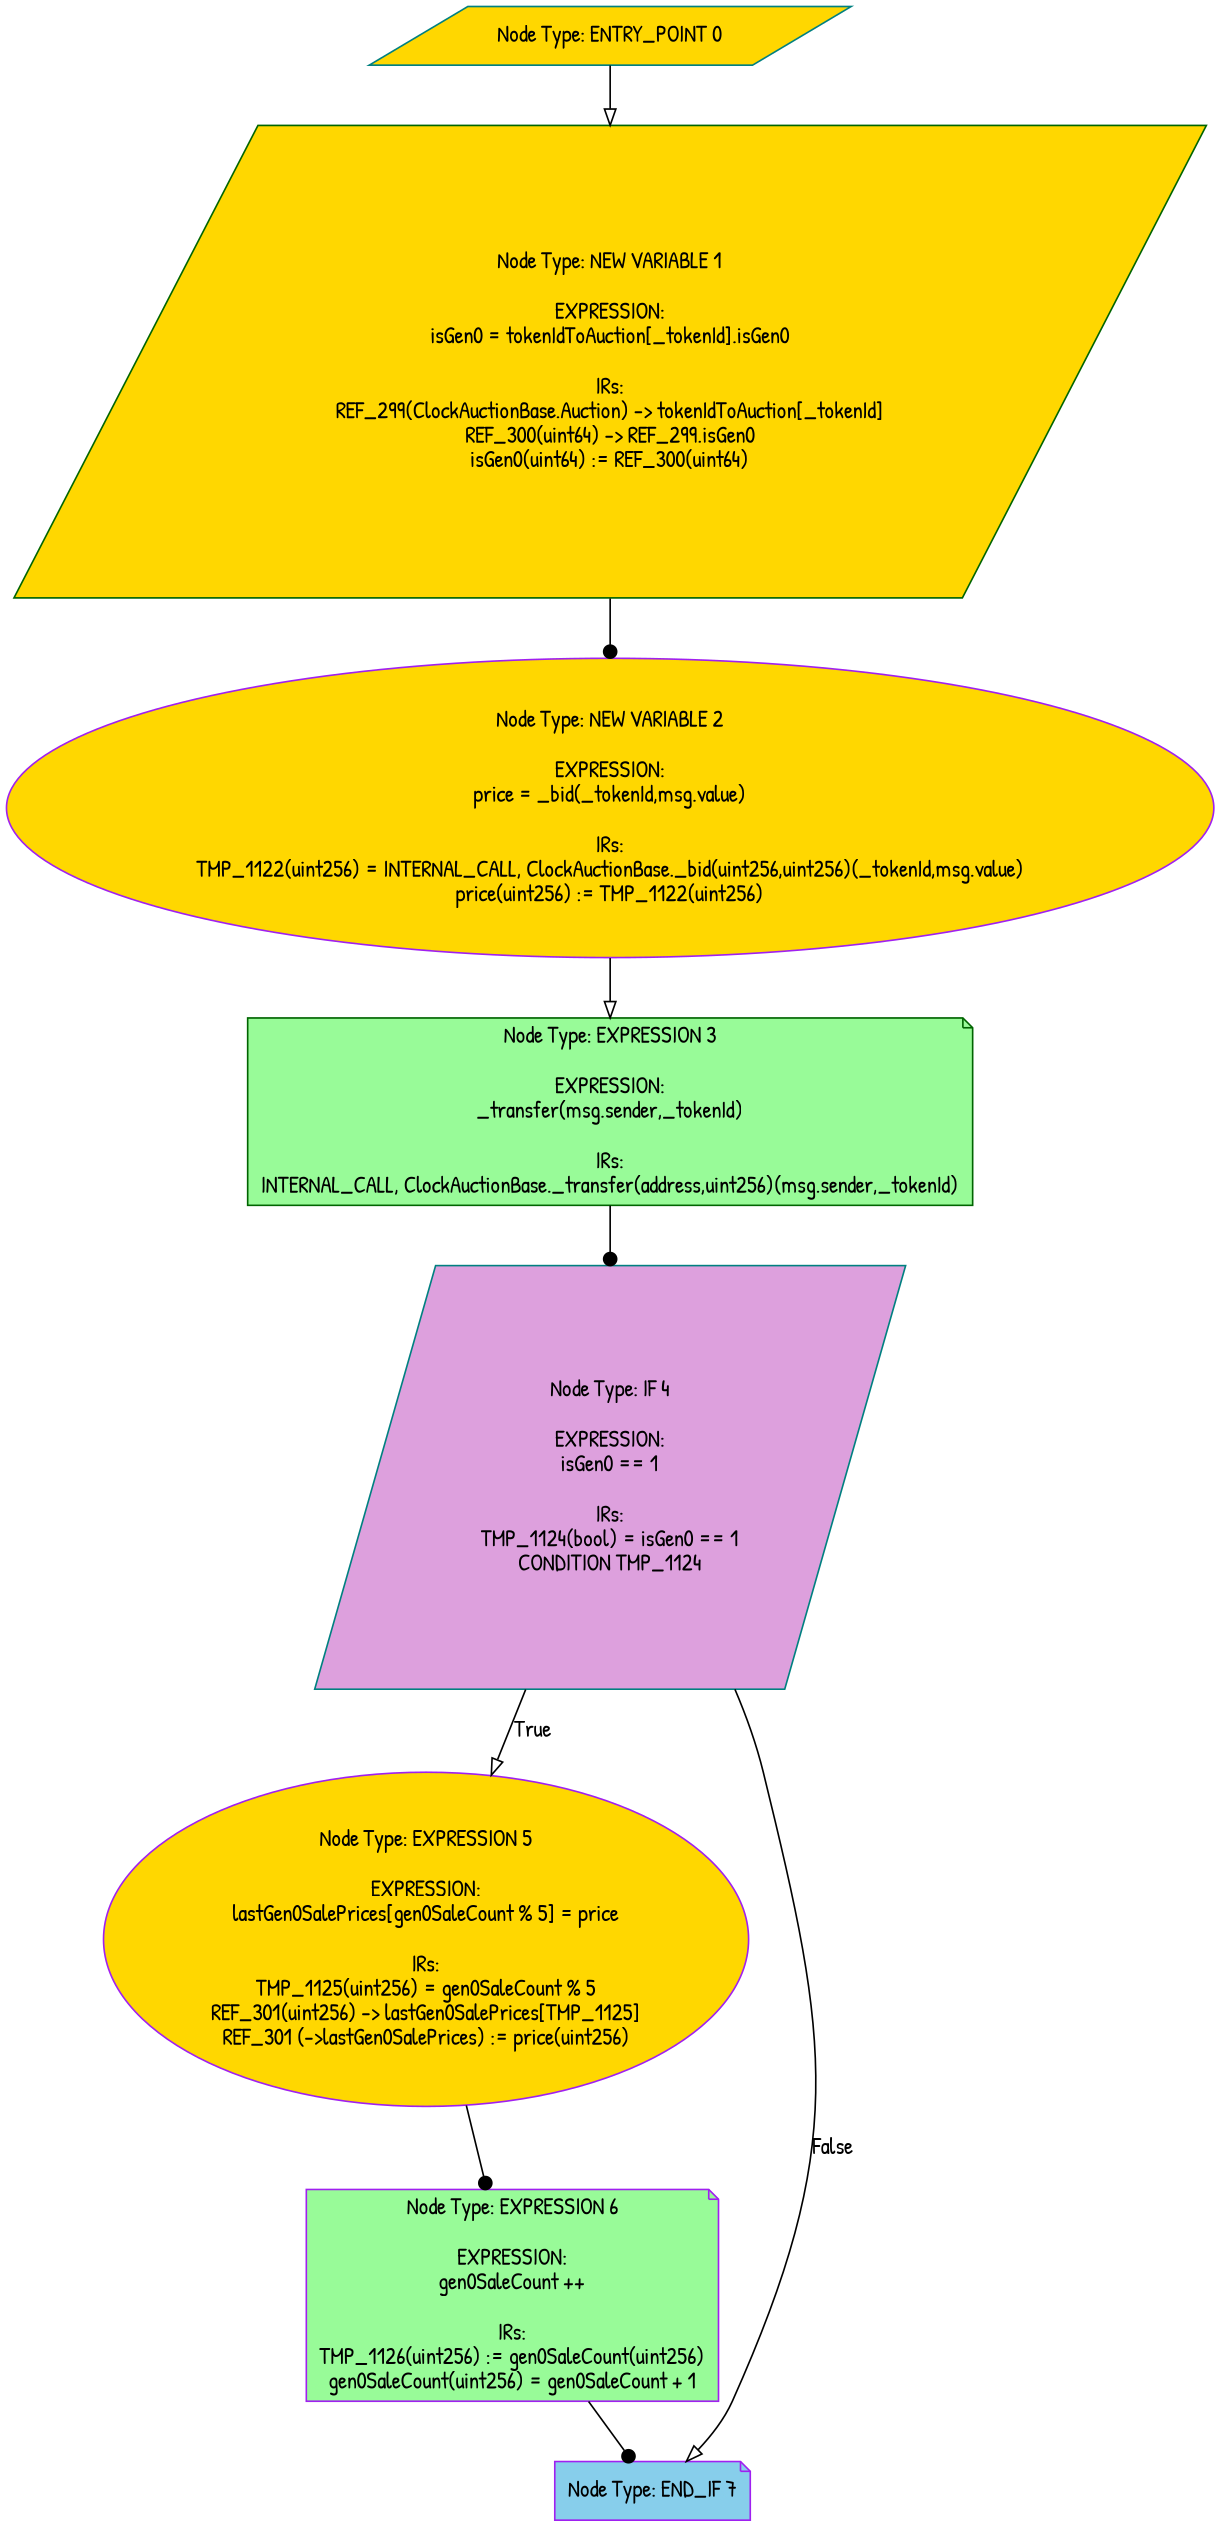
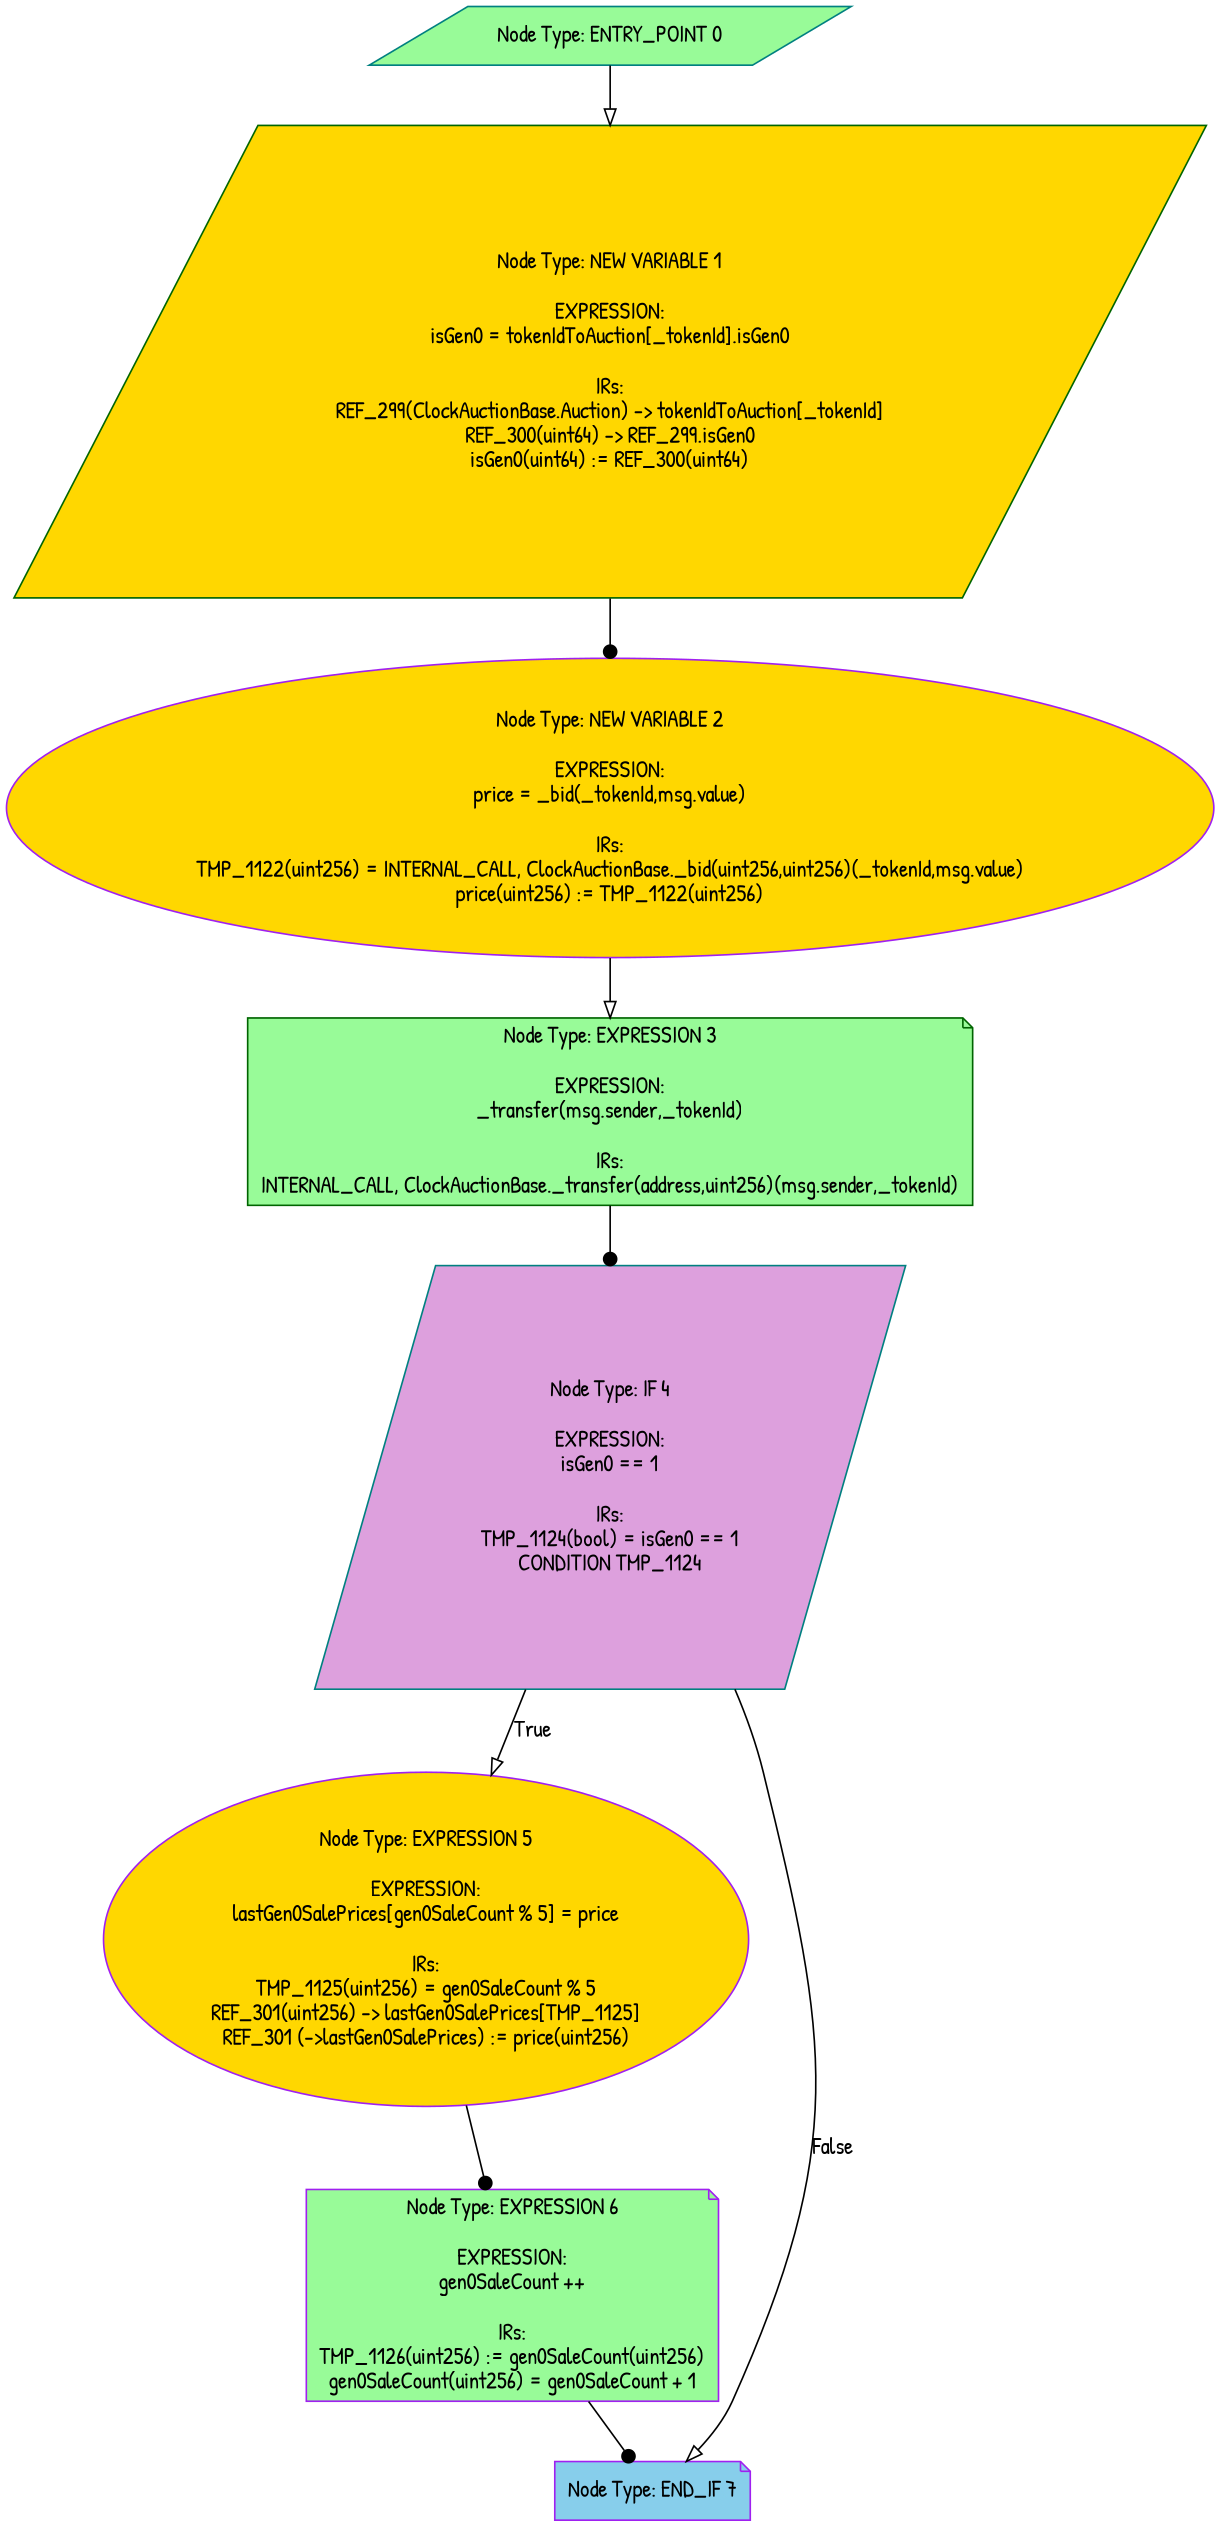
(610, 36) -> (610, 36)
